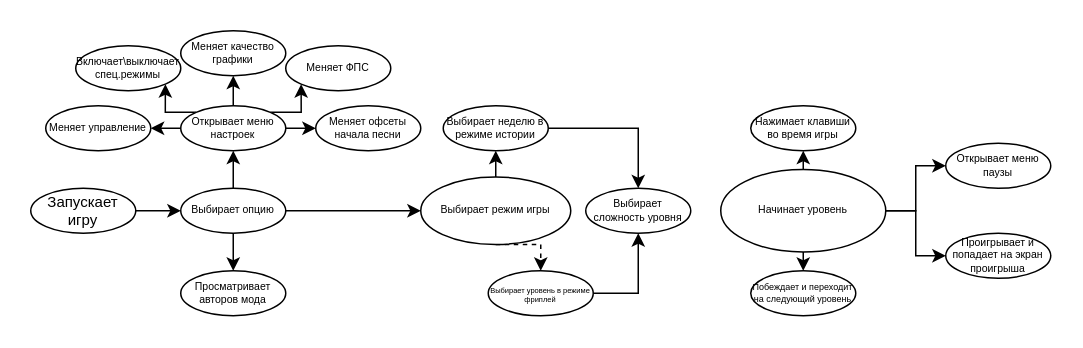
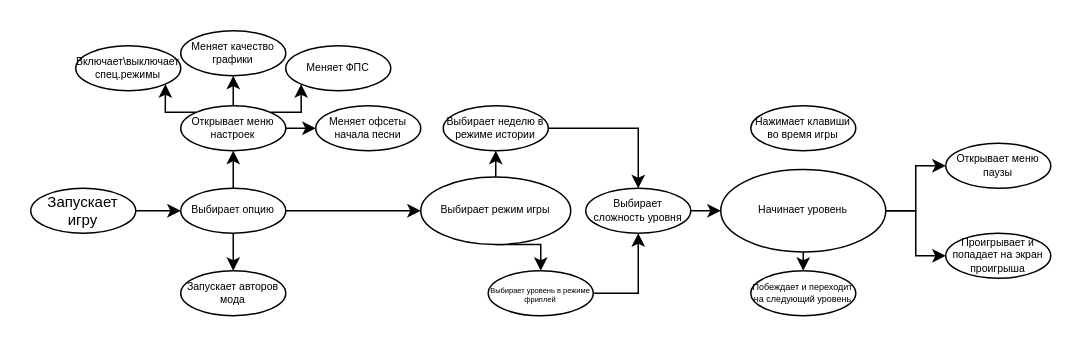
(98, 128) -> none
(171, 128) -> none
(803, 165) -> none
none -> (701, 211)
(532, 245) -> (532, 245)
(233, 293) -> (233, 293)
